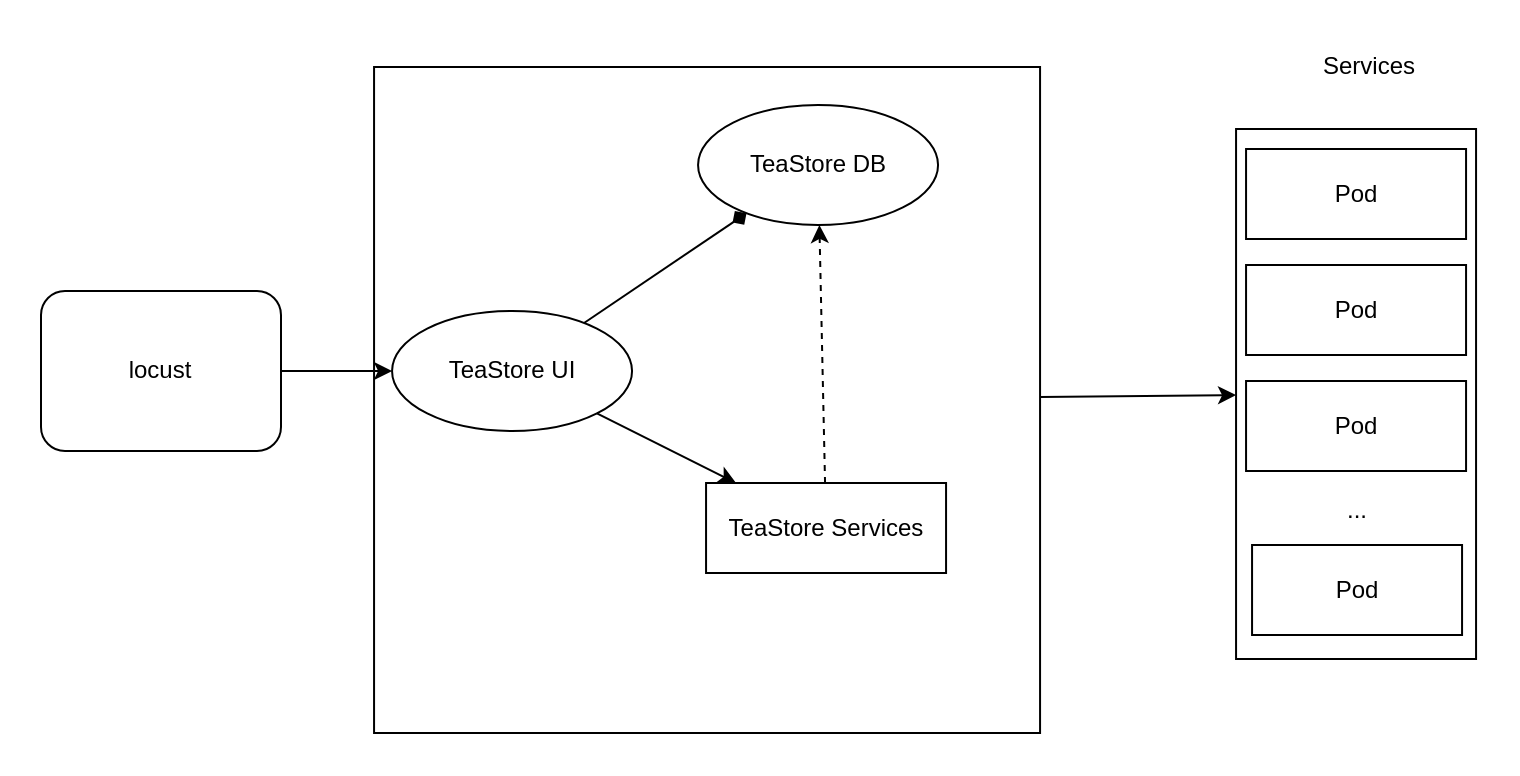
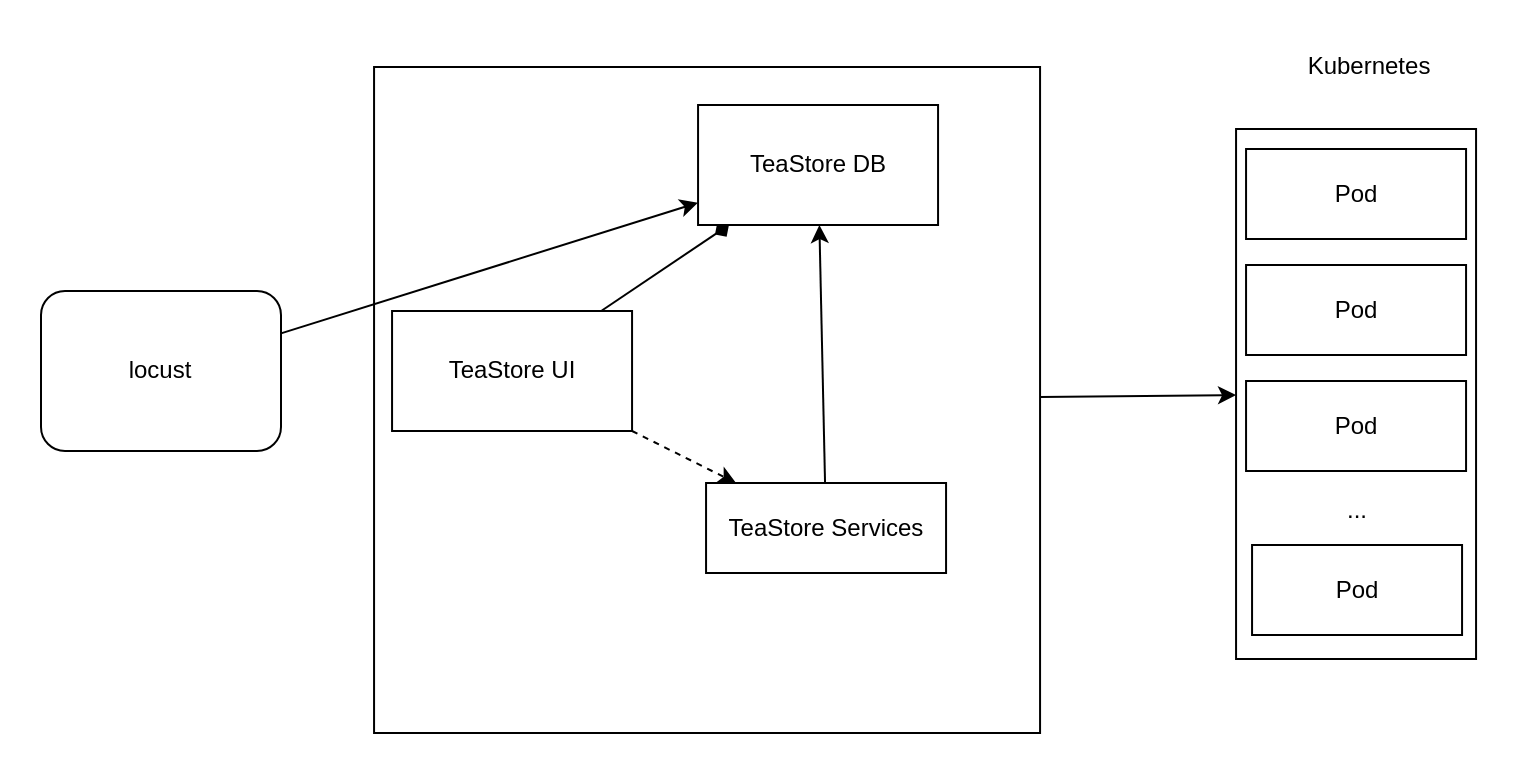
(1370, 67) -> (1370, 67)
(818, 165) -> (818, 165)
(822, 361) -> (822, 361)
(330, 371) -> (483, 270)
(512, 371) -> (512, 371)
(658, 444) -> (675, 453)
